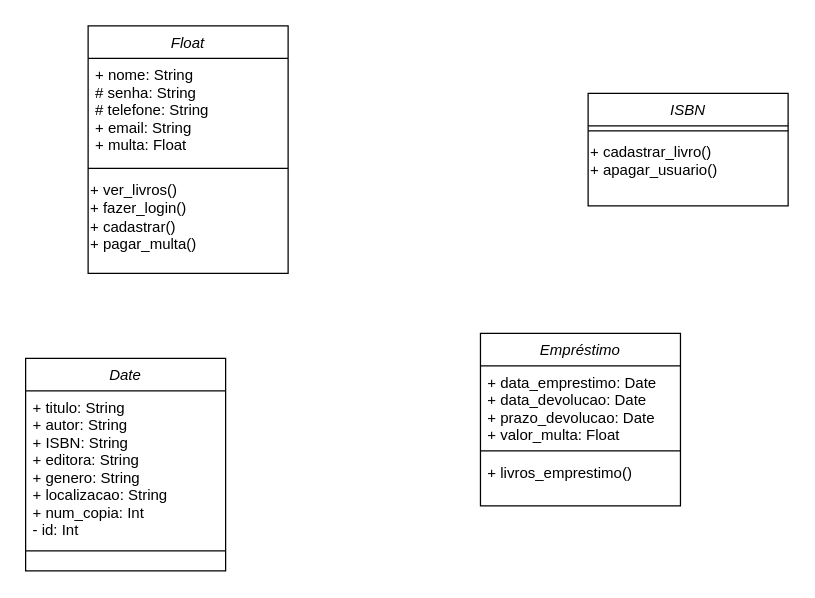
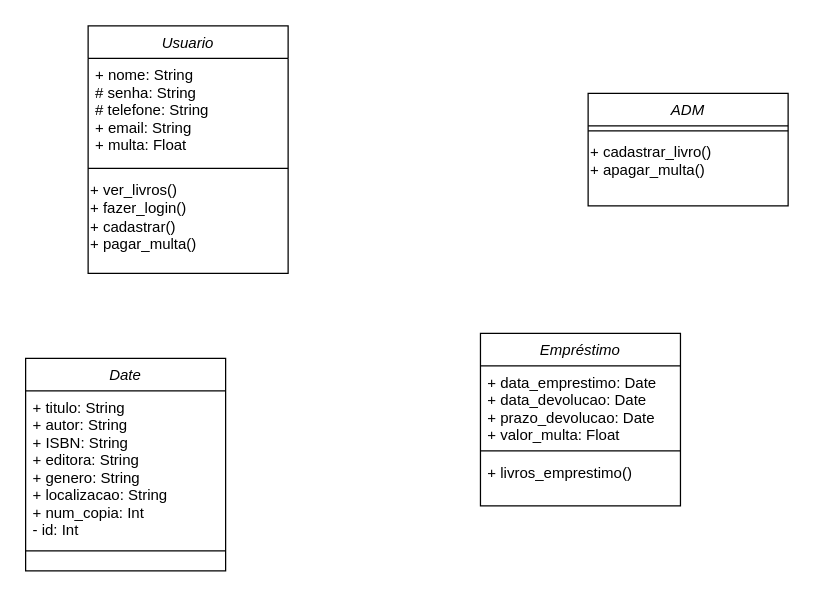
(188, 43) -> (188, 43)
(688, 110) -> (688, 110)
(665, 161) -> (665, 161)
